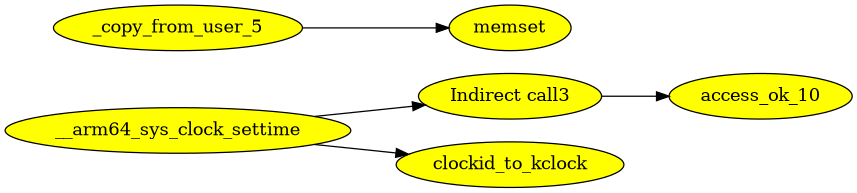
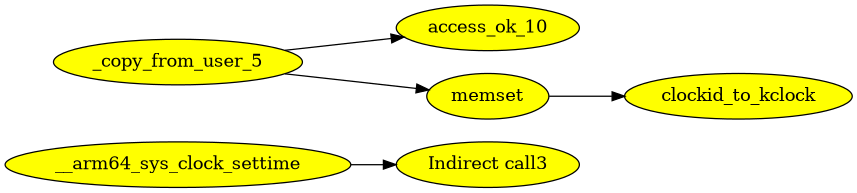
(629, 96) -> (338, 44)
(355, 149) -> (581, 96)
